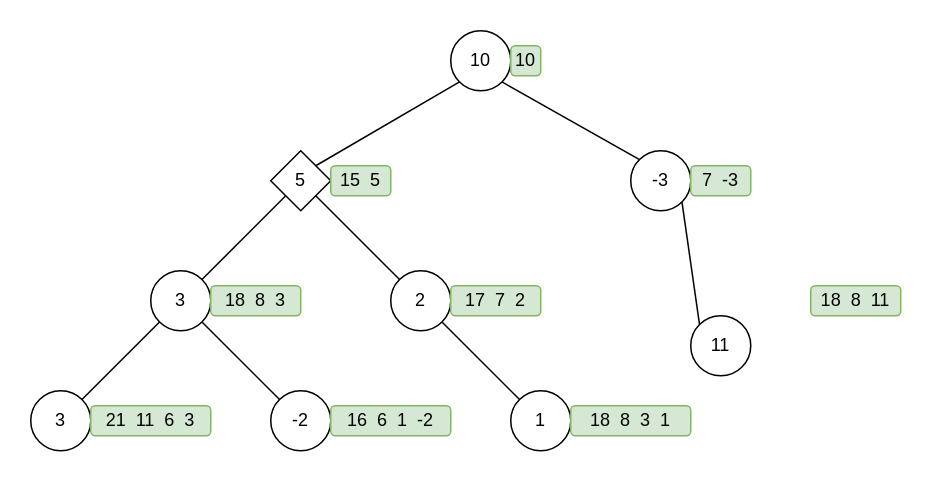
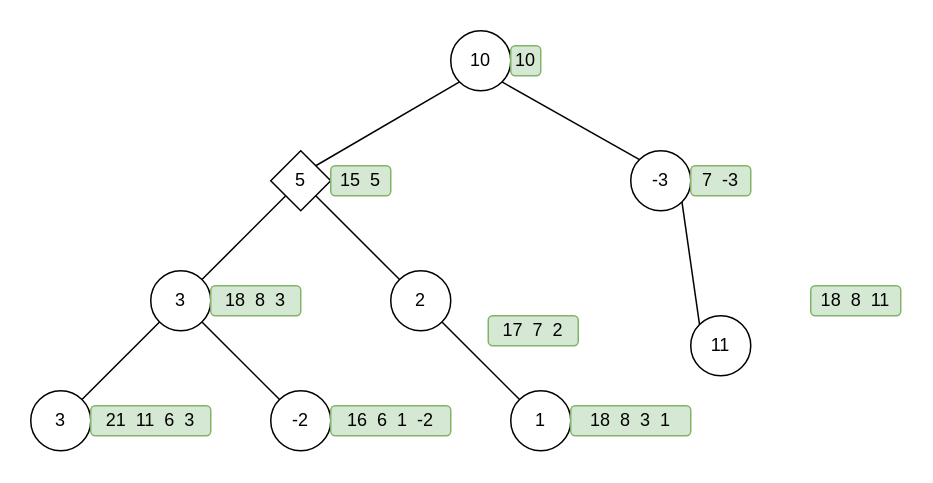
(496, 301) -> (533, 331)
